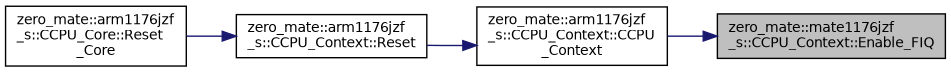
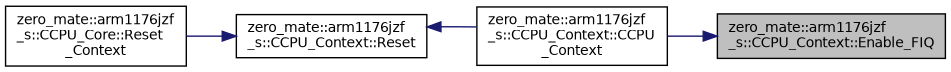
(96, 36) -> (96, 36)
(831, 36) -> (831, 36)
(445, 46) -> (459, 27)
